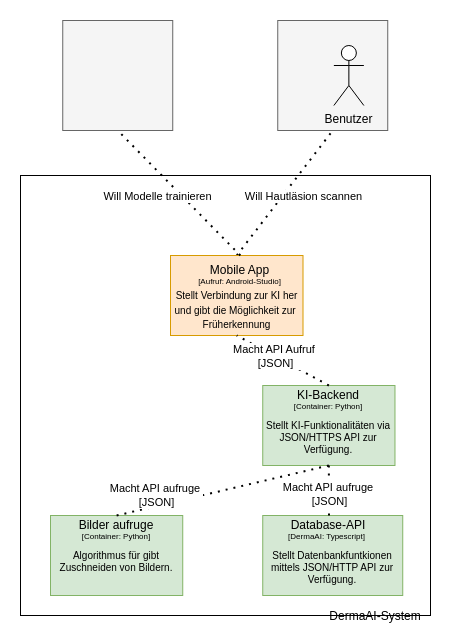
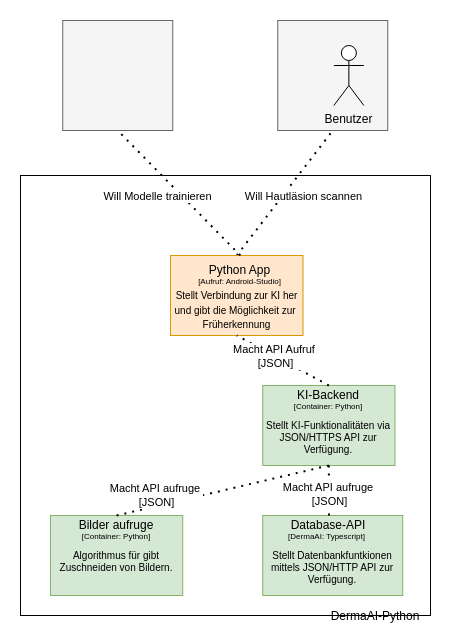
(240, 271) -> (240, 271)
(376, 617) -> (376, 617)
